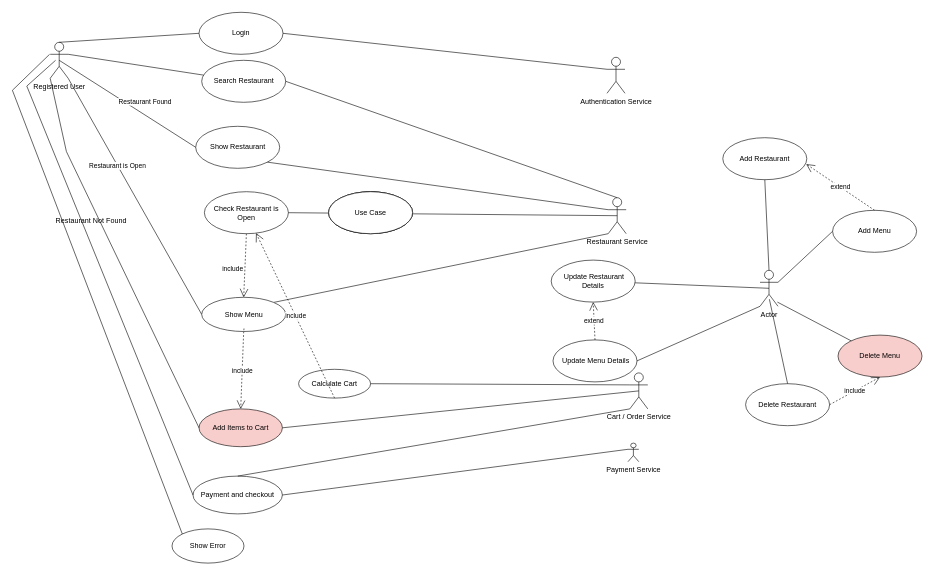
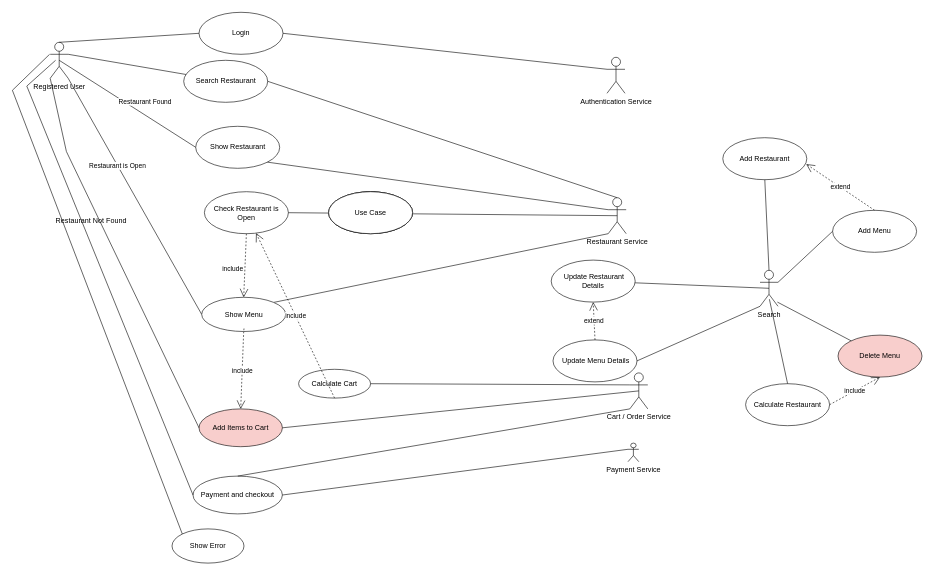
(244, 81) -> (226, 81)
(769, 315) -> (769, 315)
(788, 405) -> (788, 405)
